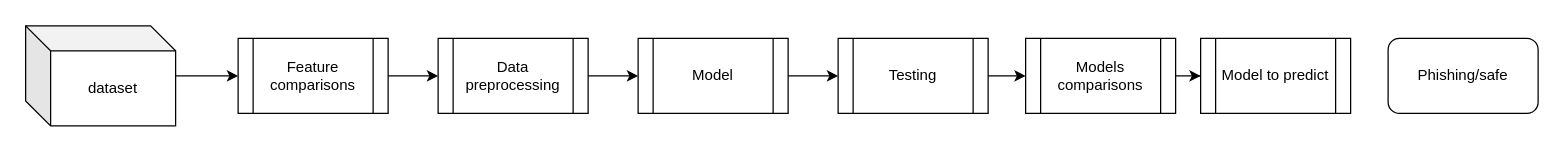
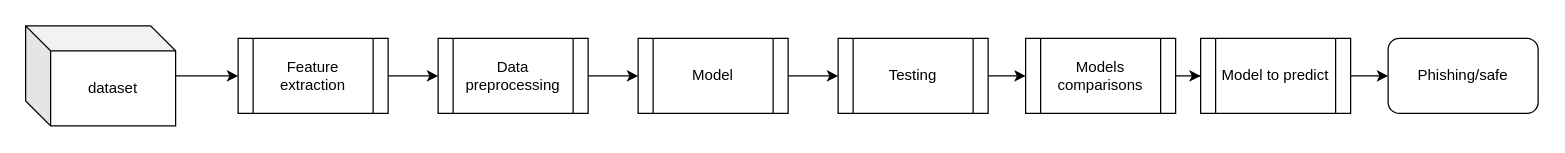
(313, 76) -> (313, 76)
none -> (1374, 76)
